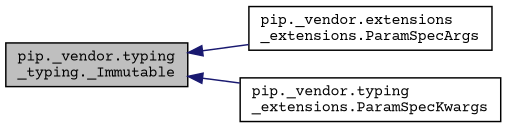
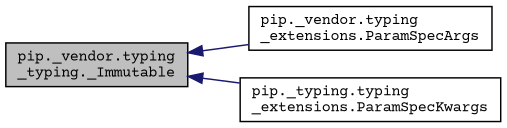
(370, 28) -> (370, 28)
(370, 100) -> (370, 100)
